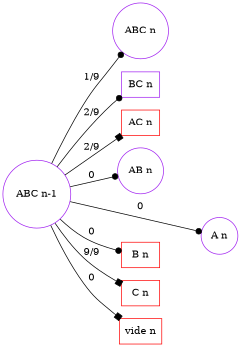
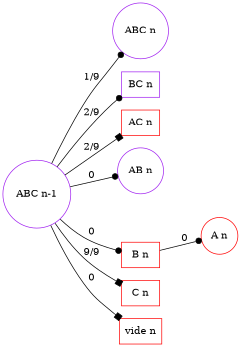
(133, 216) -> (178, 246)
(219, 236) -> (219, 236)
